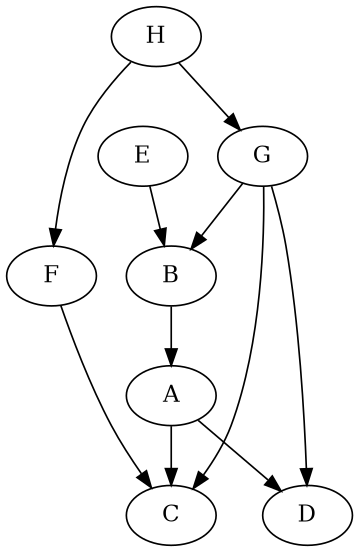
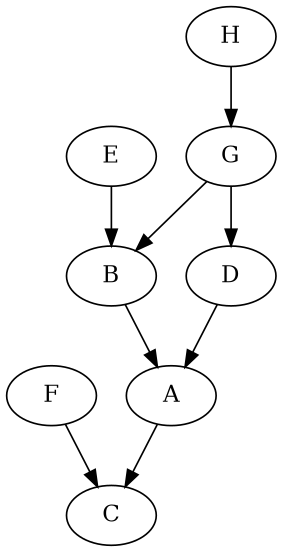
(78, 138) -> none
(254, 336) -> none
(233, 450) -> (205, 328)
